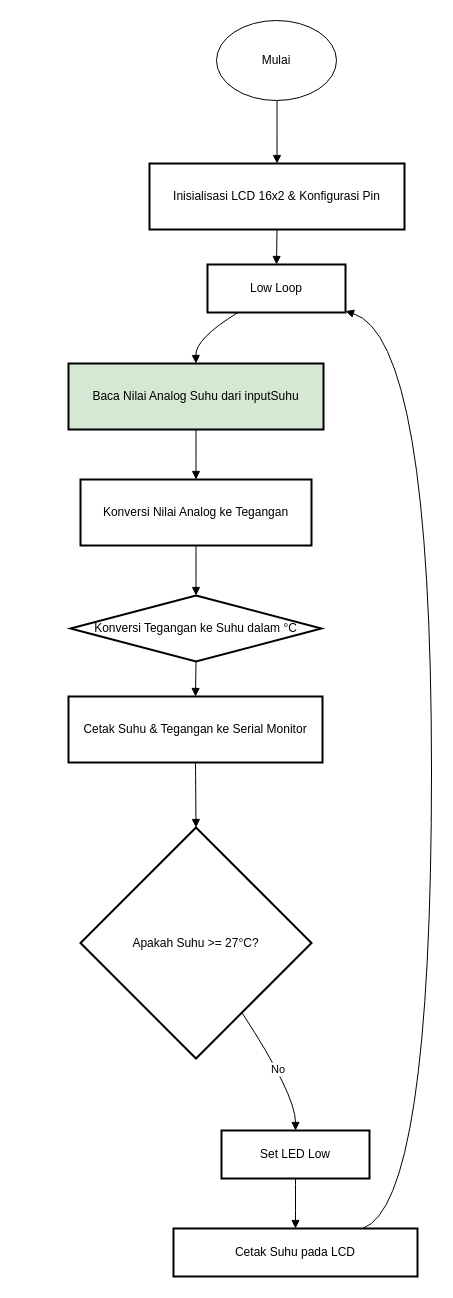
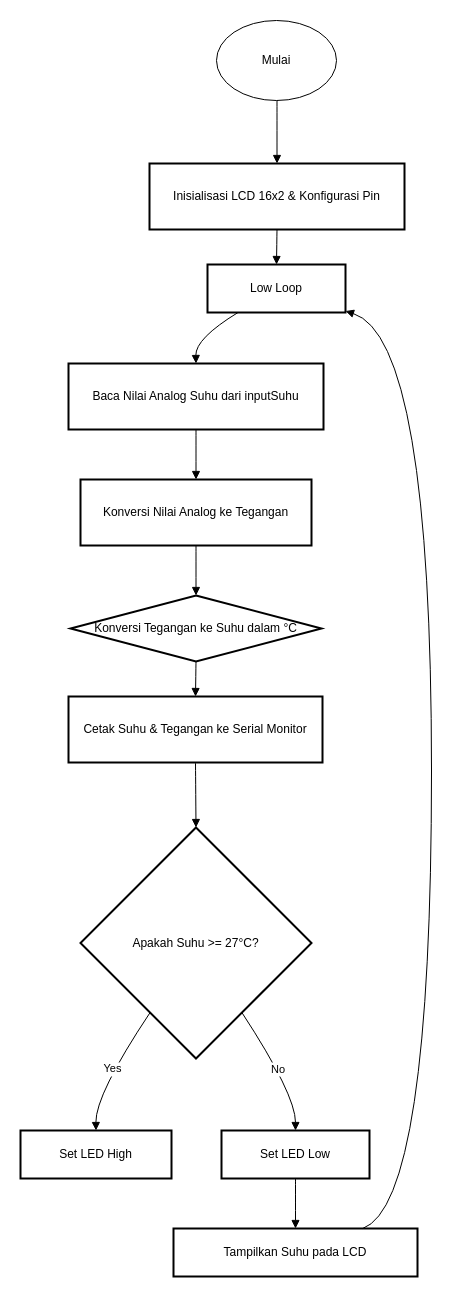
(196, 397) -> (196, 397)
none -> (118, 1065)
none -> (96, 1155)
(296, 1253) -> (296, 1253)
